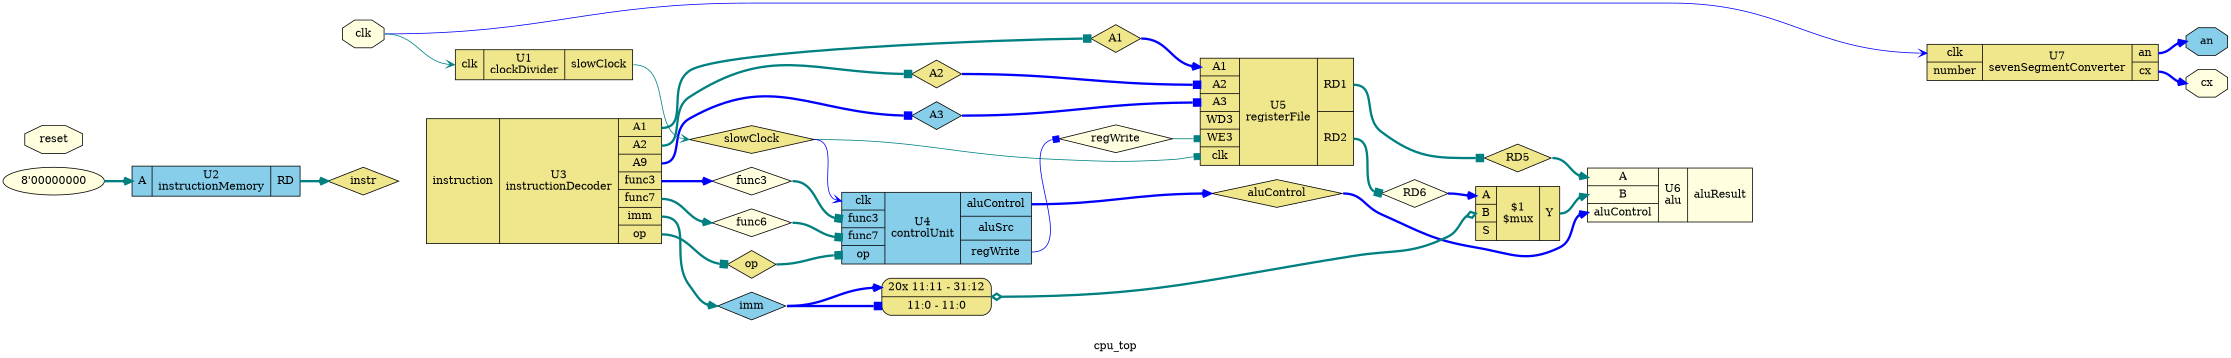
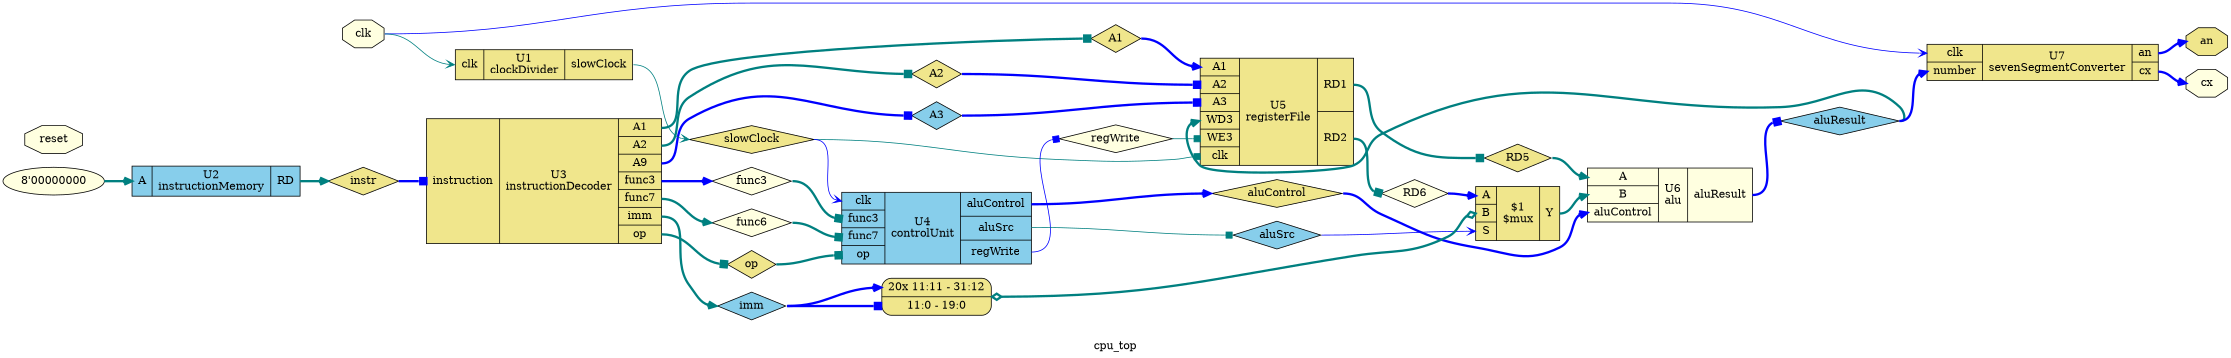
(2207, 42) -> (2207, 42)
none -> (1840, 121)
none -> (409, 181)
none -> (1277, 235)
(937, 306) -> (937, 306)
